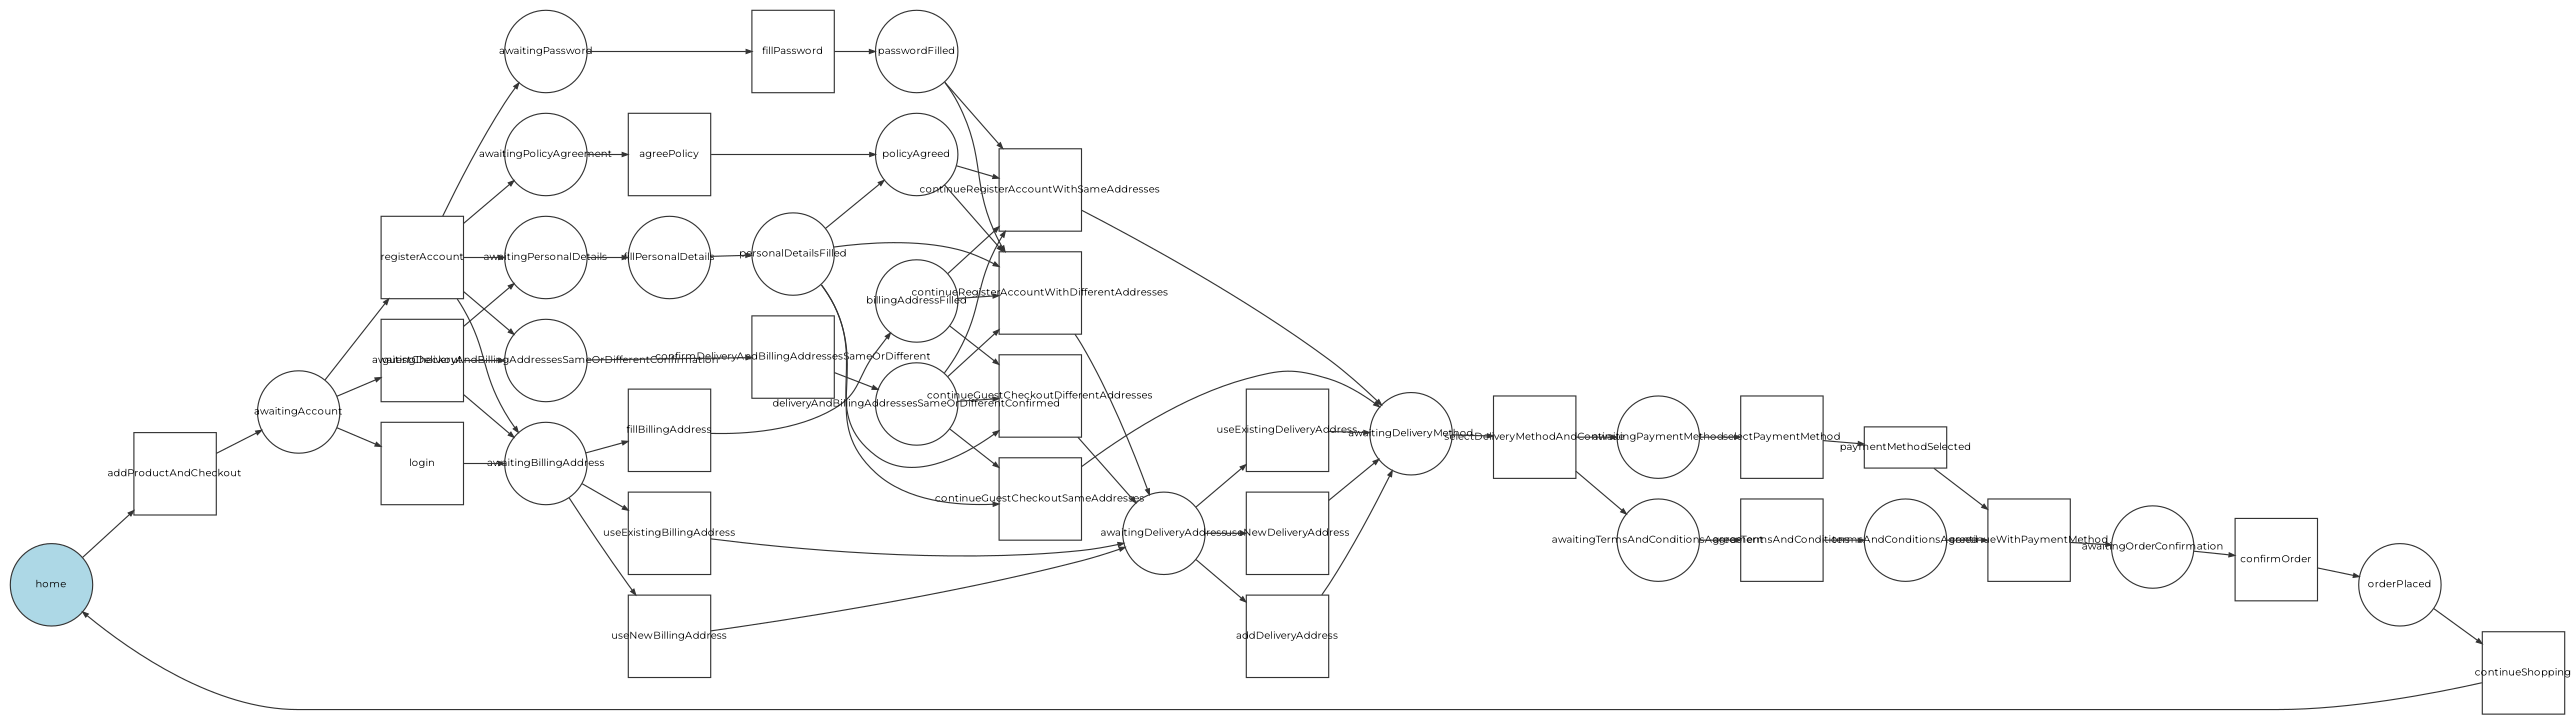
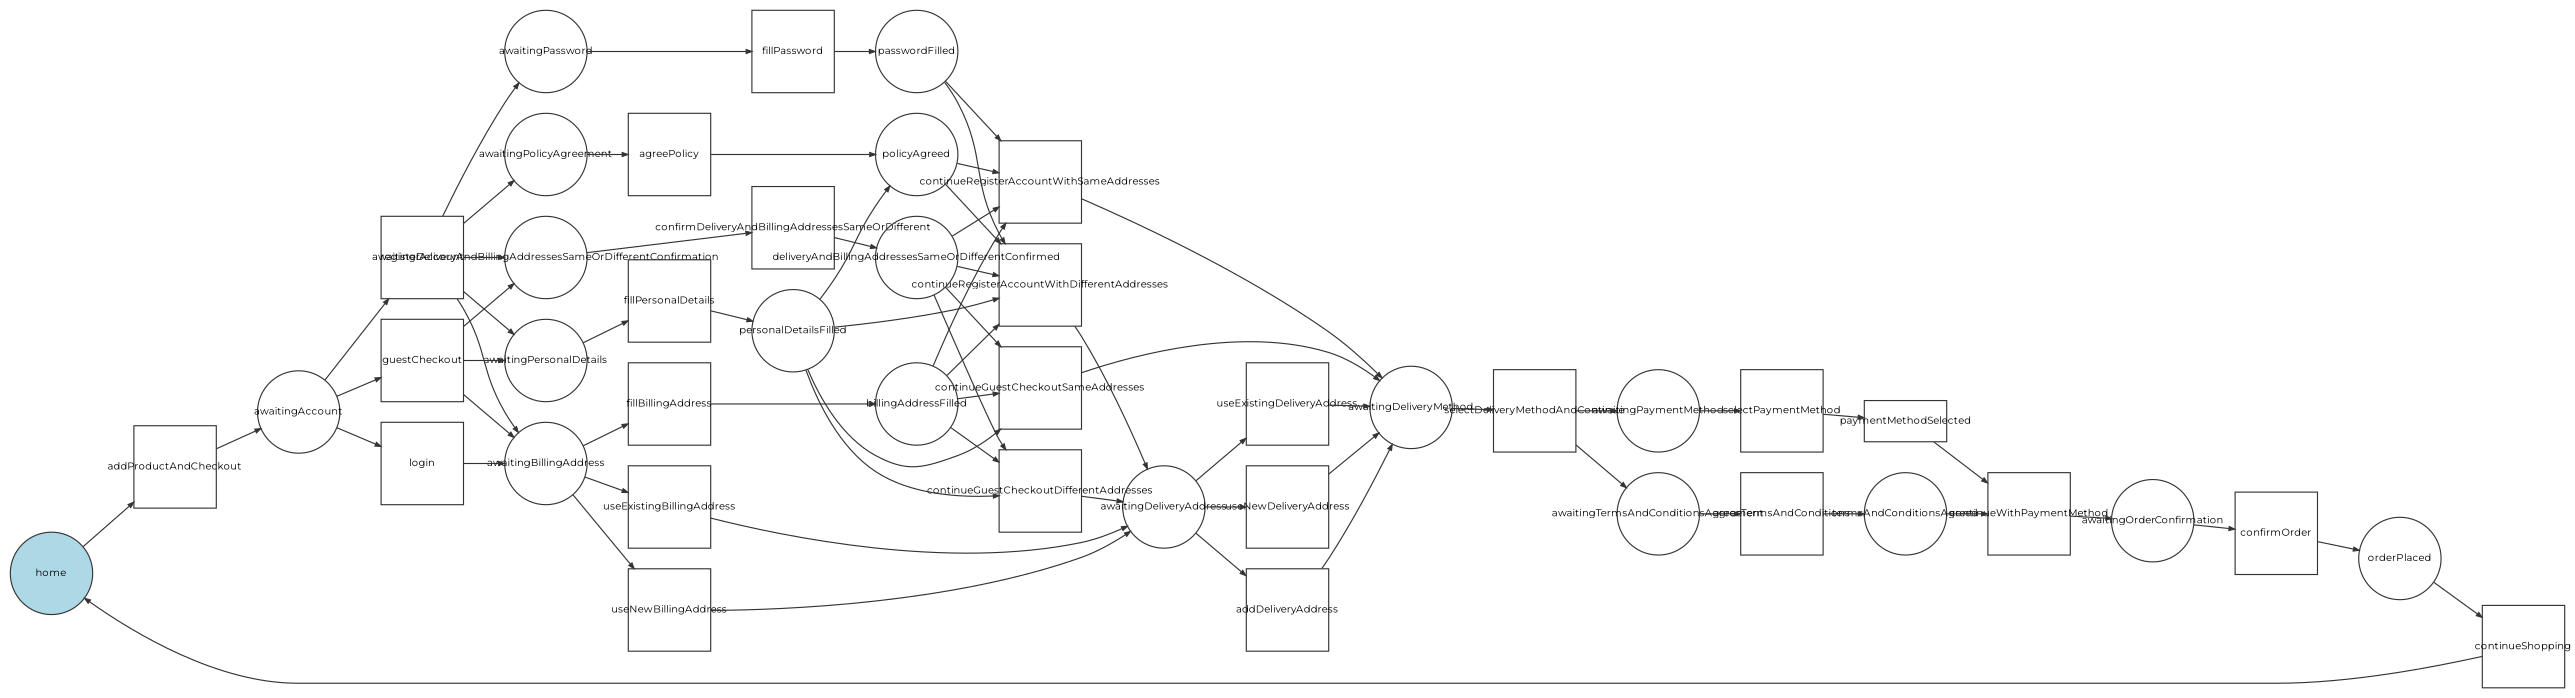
(670, 258) -> (670, 301)
none -> (971, 397)
